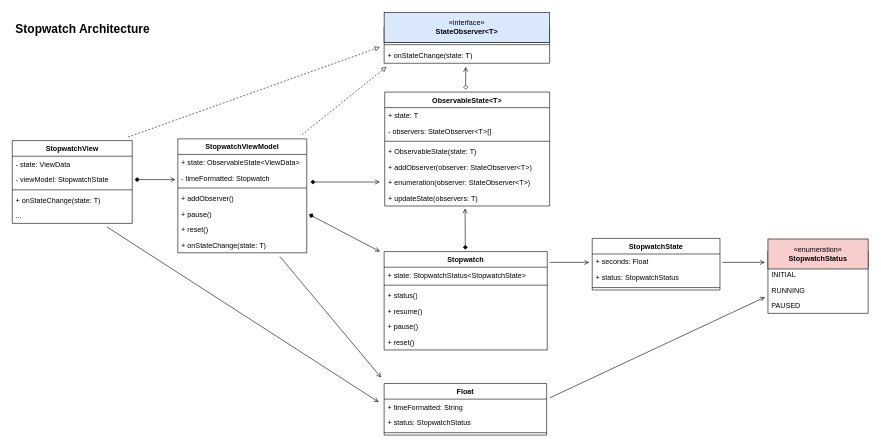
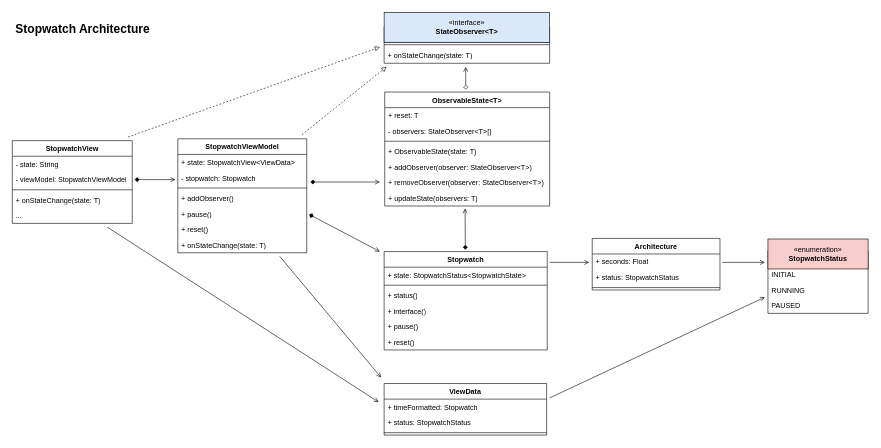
(406, 116) -> (406, 116)
(46, 165) -> (42, 165)
(243, 167) -> (241, 163)
(230, 179) -> (223, 179)
(66, 180) -> (72, 180)
(467, 183) -> (468, 188)
(656, 247) -> (656, 247)
(407, 312) -> (412, 312)
(466, 392) -> (466, 392)
(430, 408) -> (437, 408)
